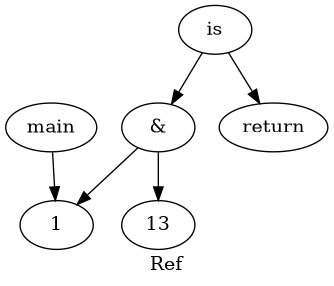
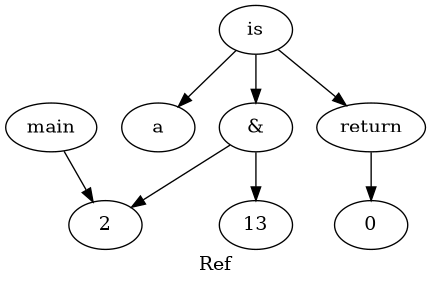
none -> (158, 127)
(57, 225) -> (105, 225)
none -> (371, 225)
